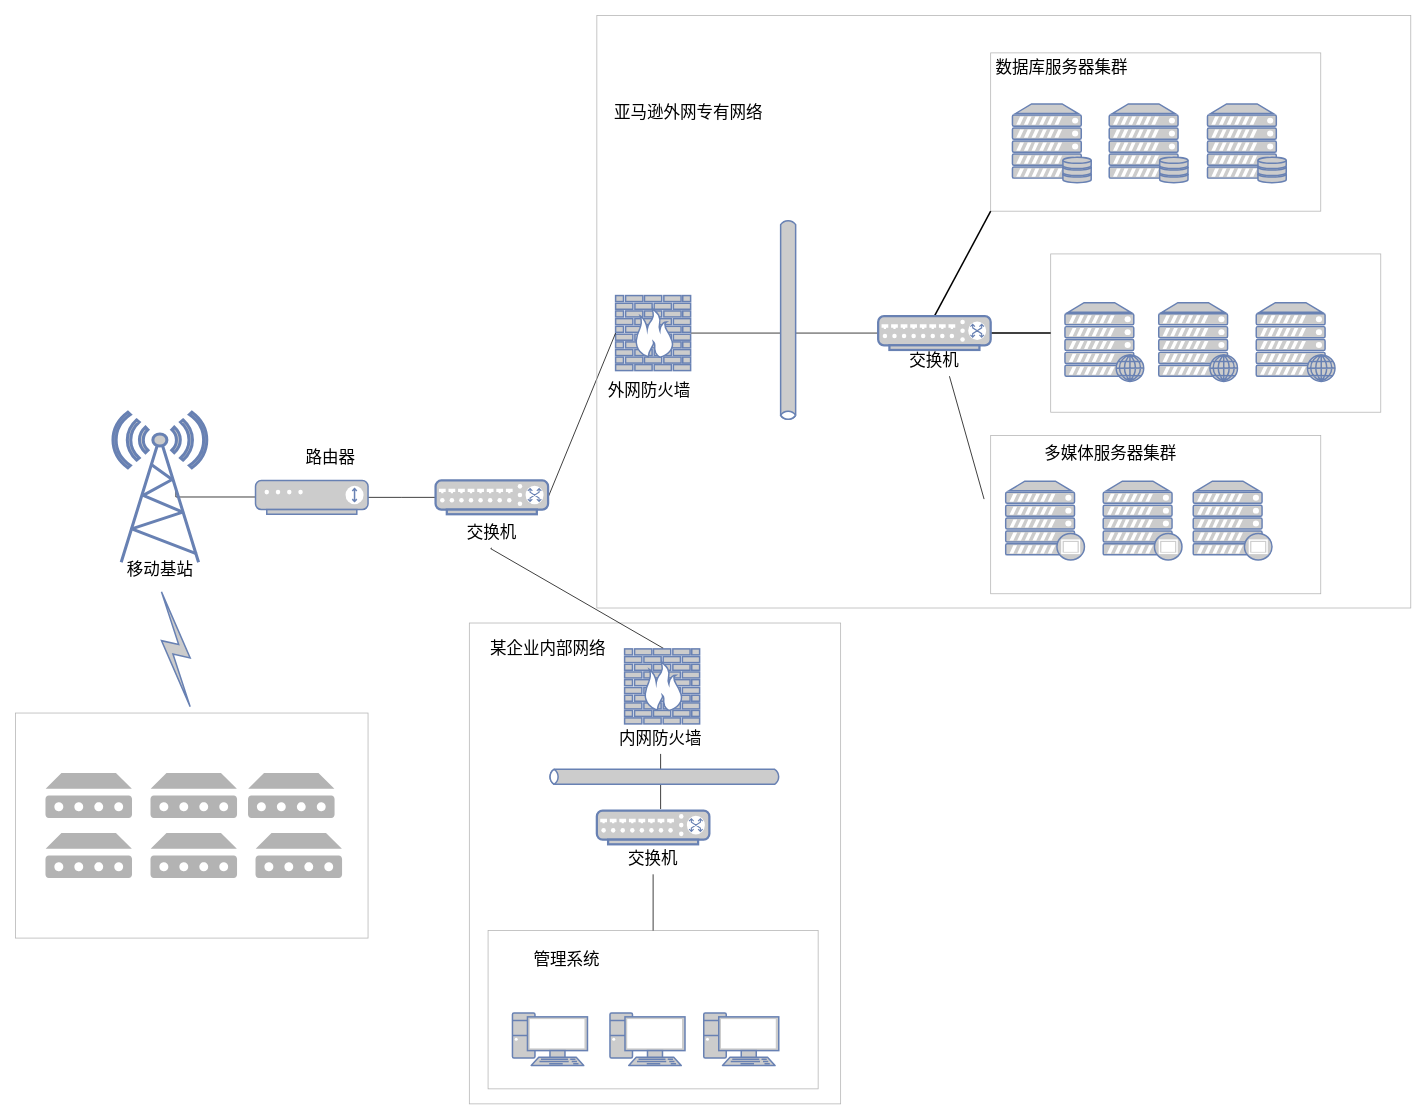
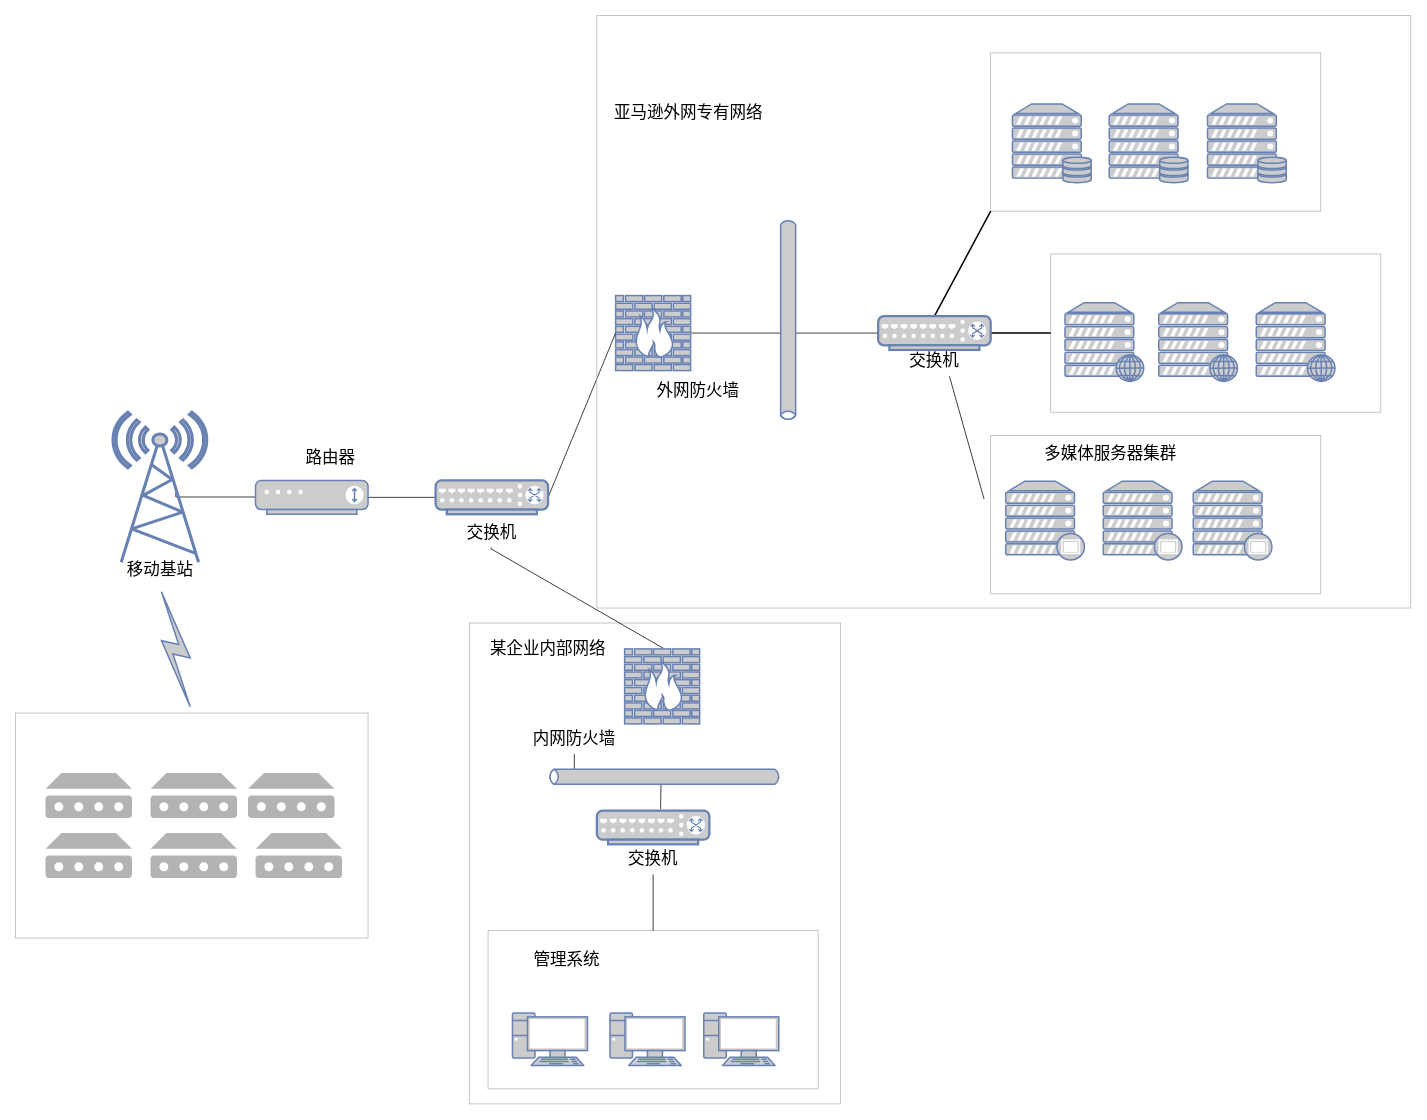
(1062, 68) -> none
(649, 391) -> (698, 391)
(660, 739) -> (574, 739)
